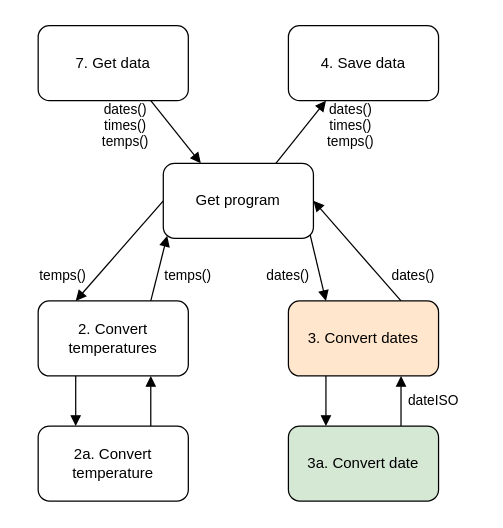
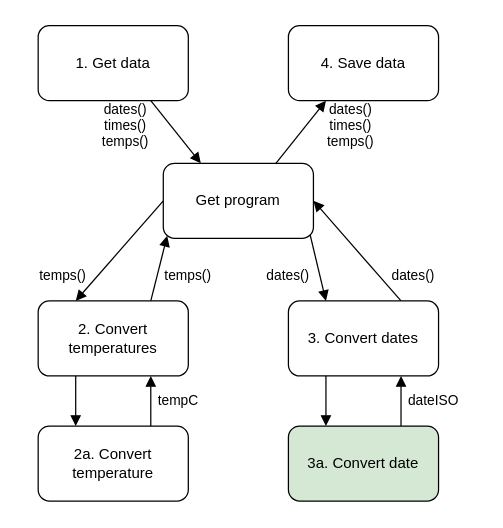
(113, 63) -> (113, 63)
(363, 338) -> (363, 338)
none -> (188, 401)
